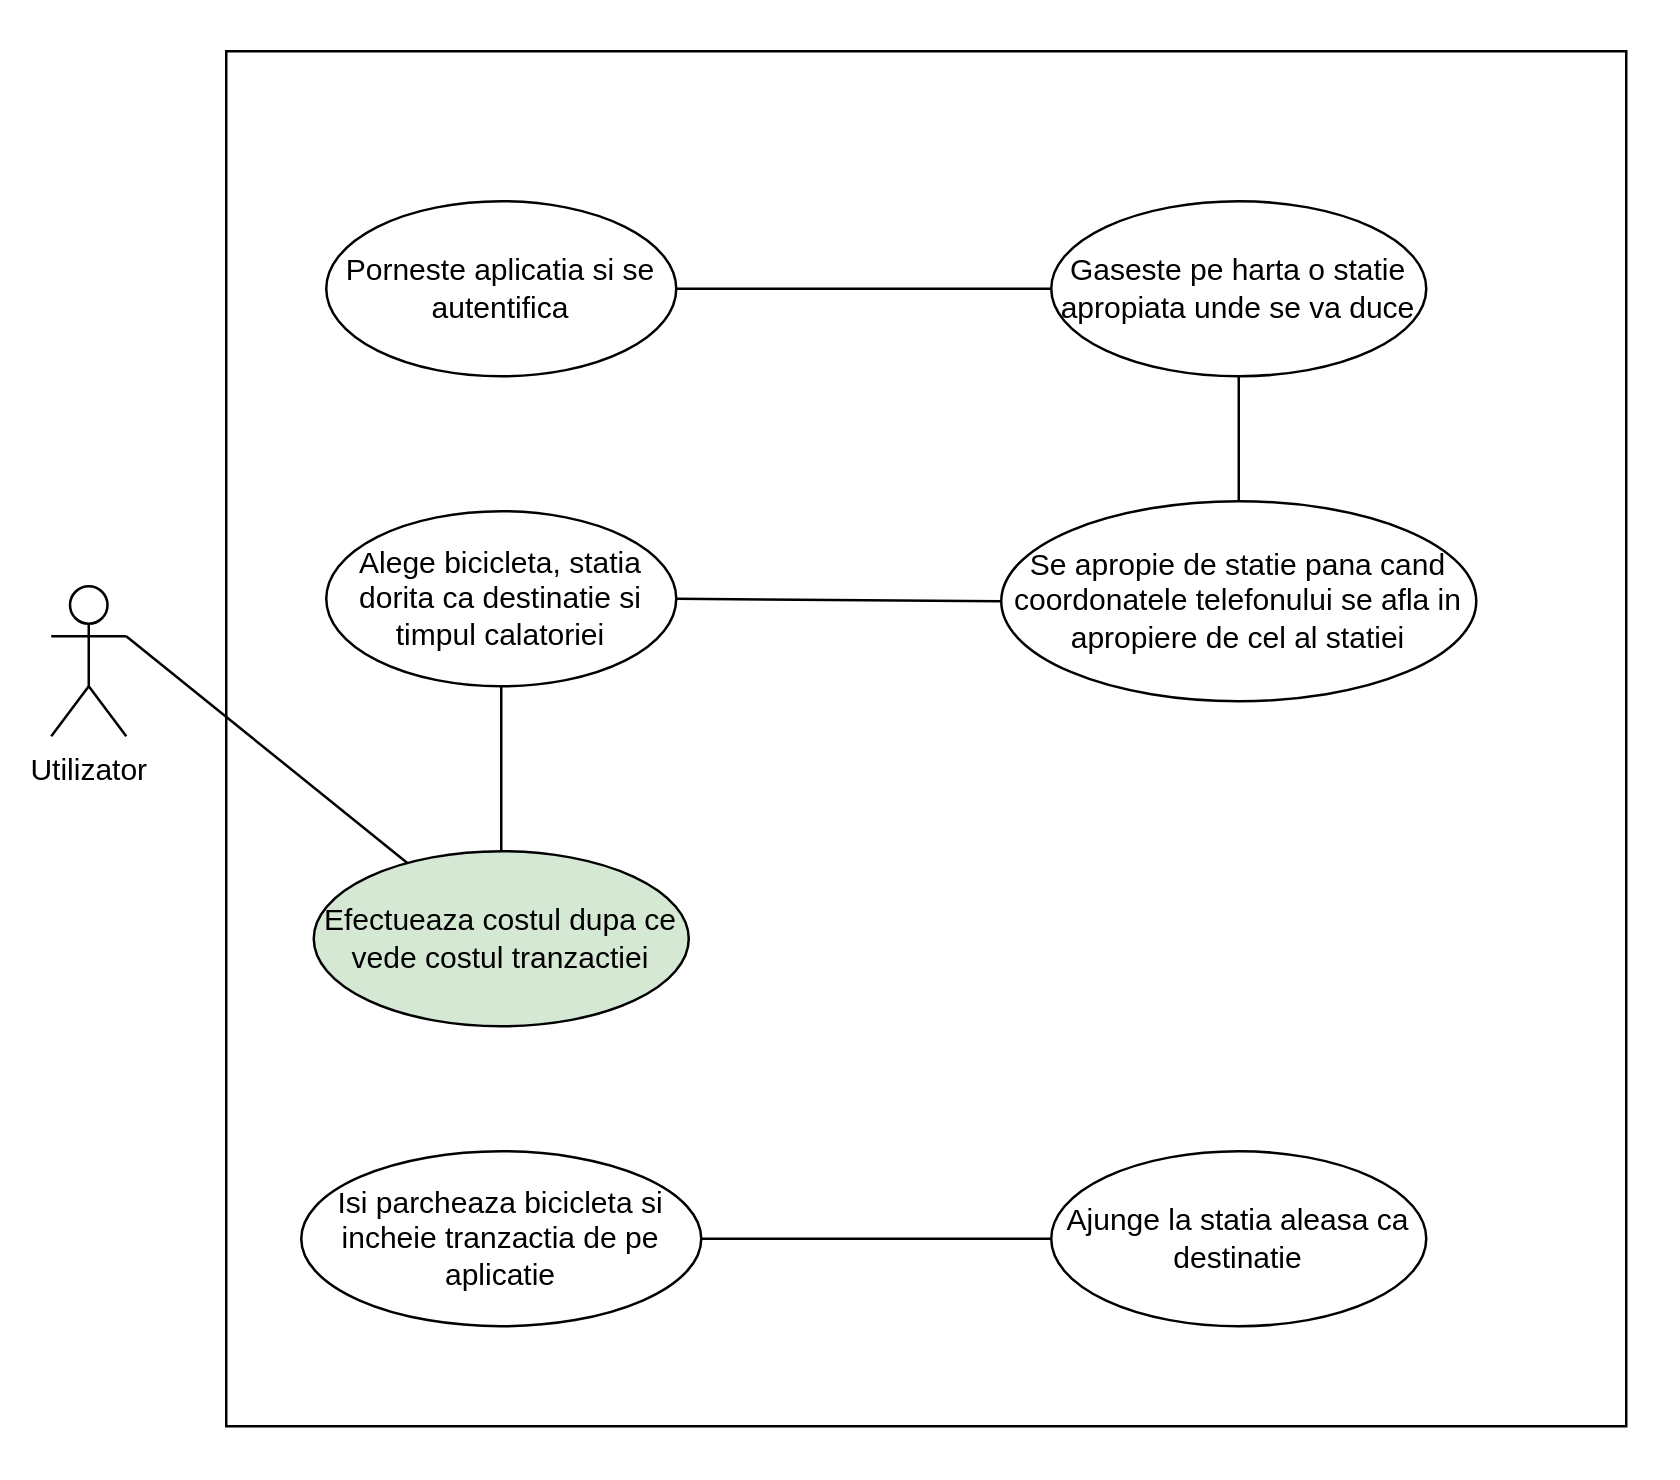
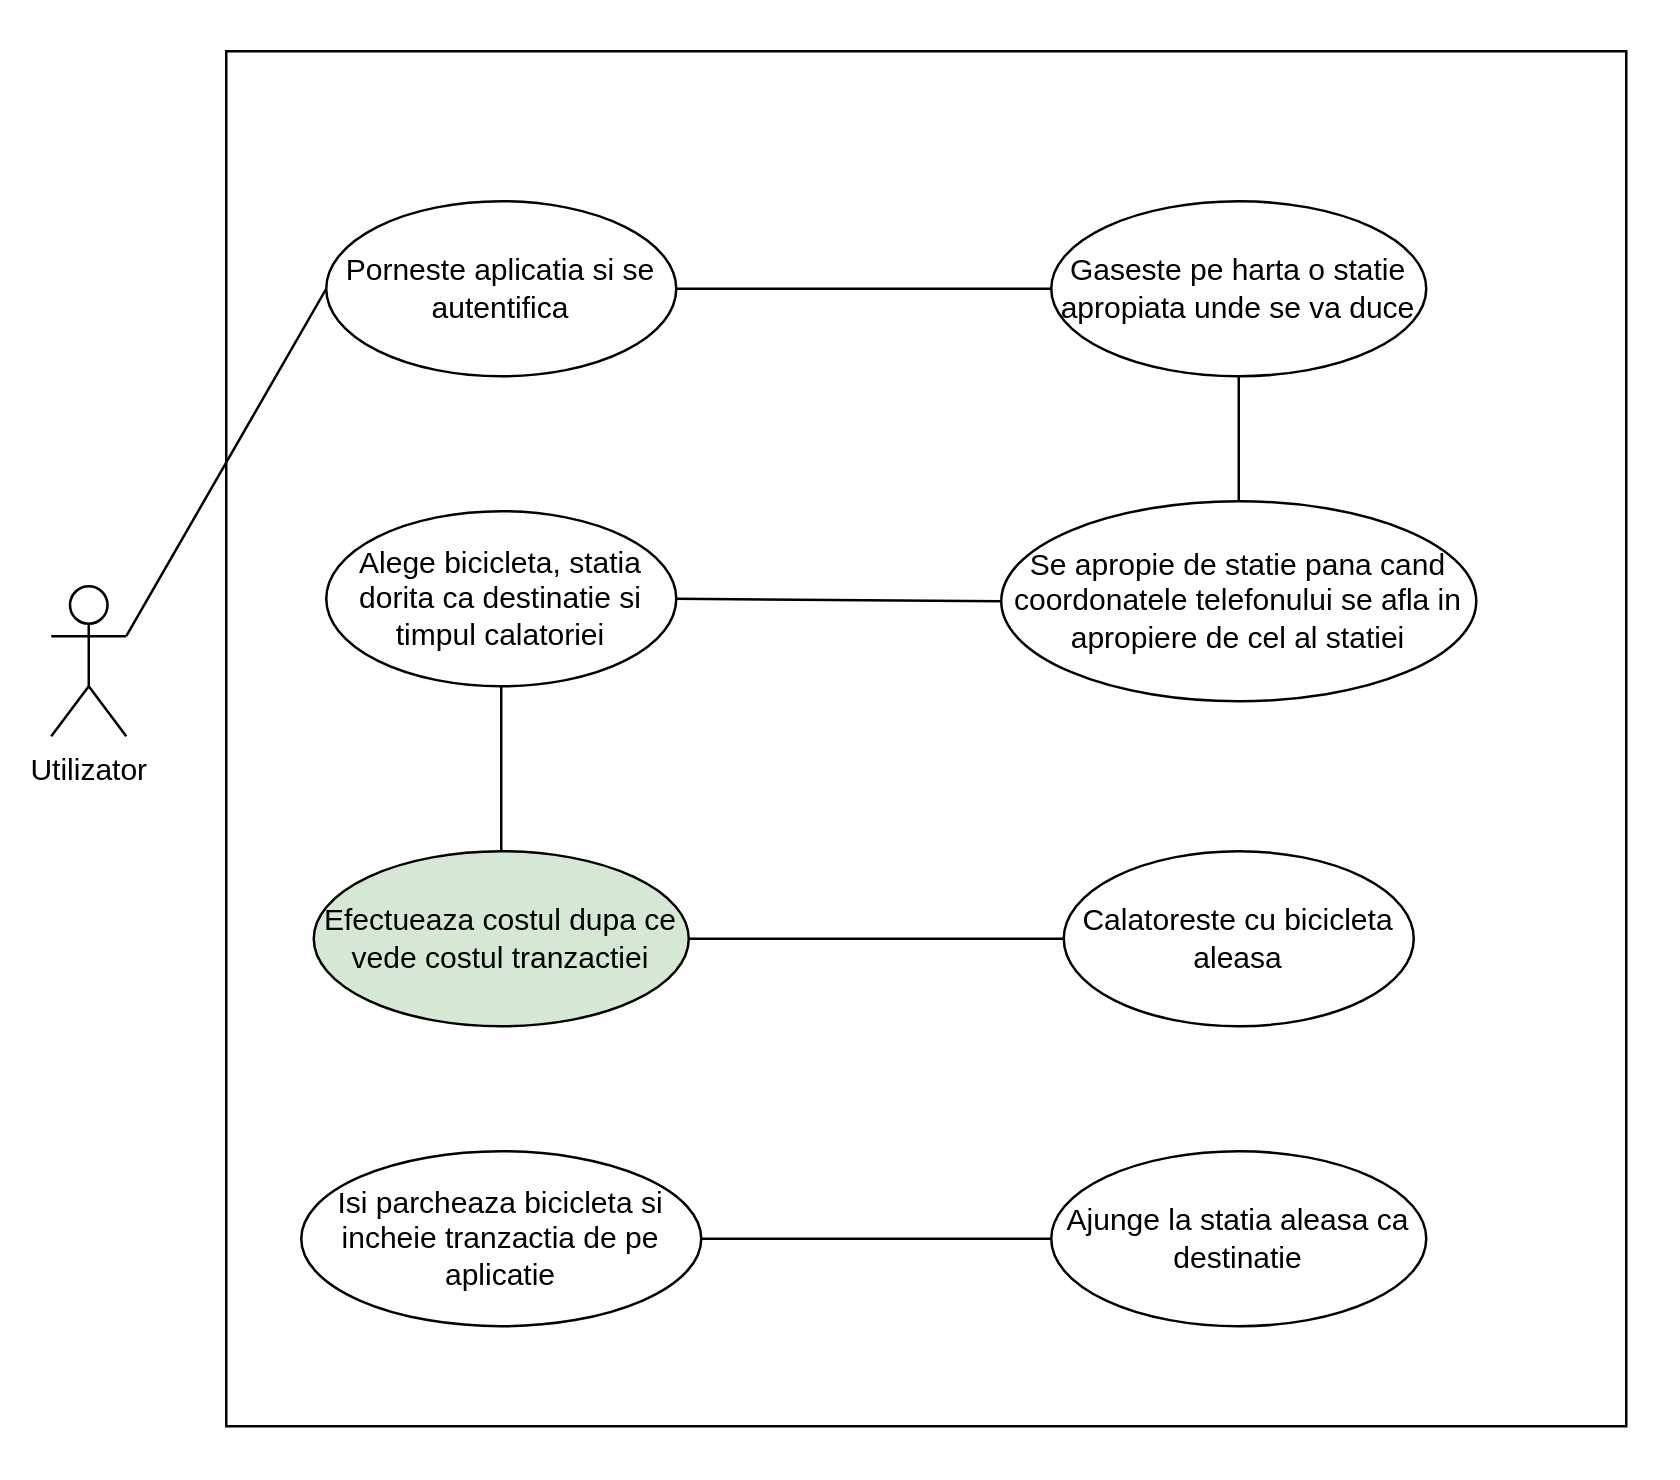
(268, 751) -> (226, 462)
none -> (876, 939)
none -> (1239, 939)
